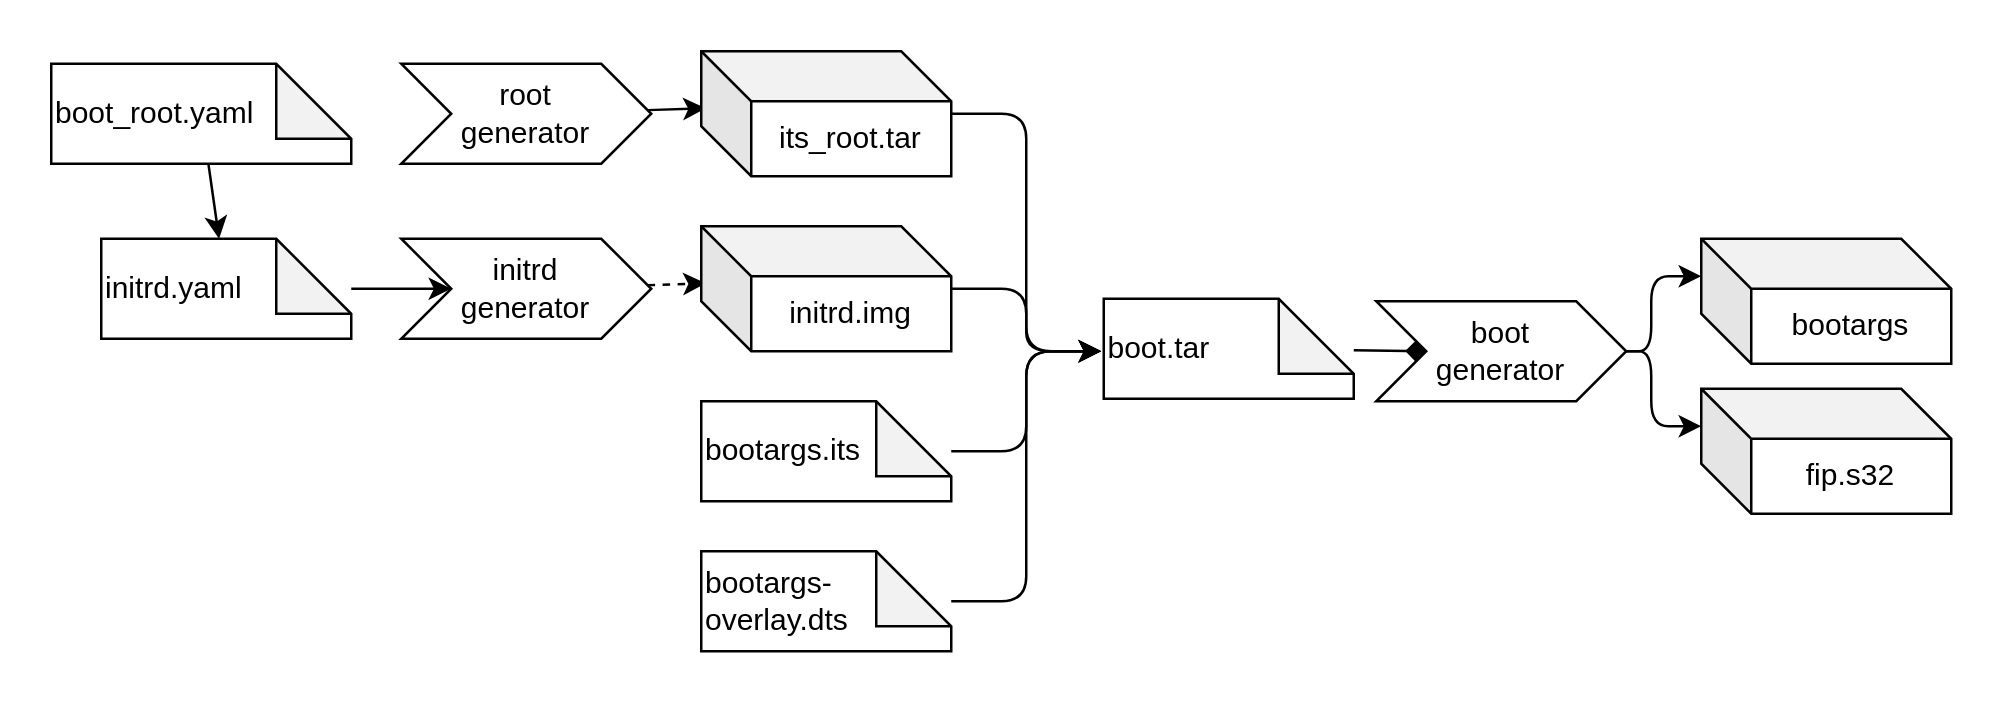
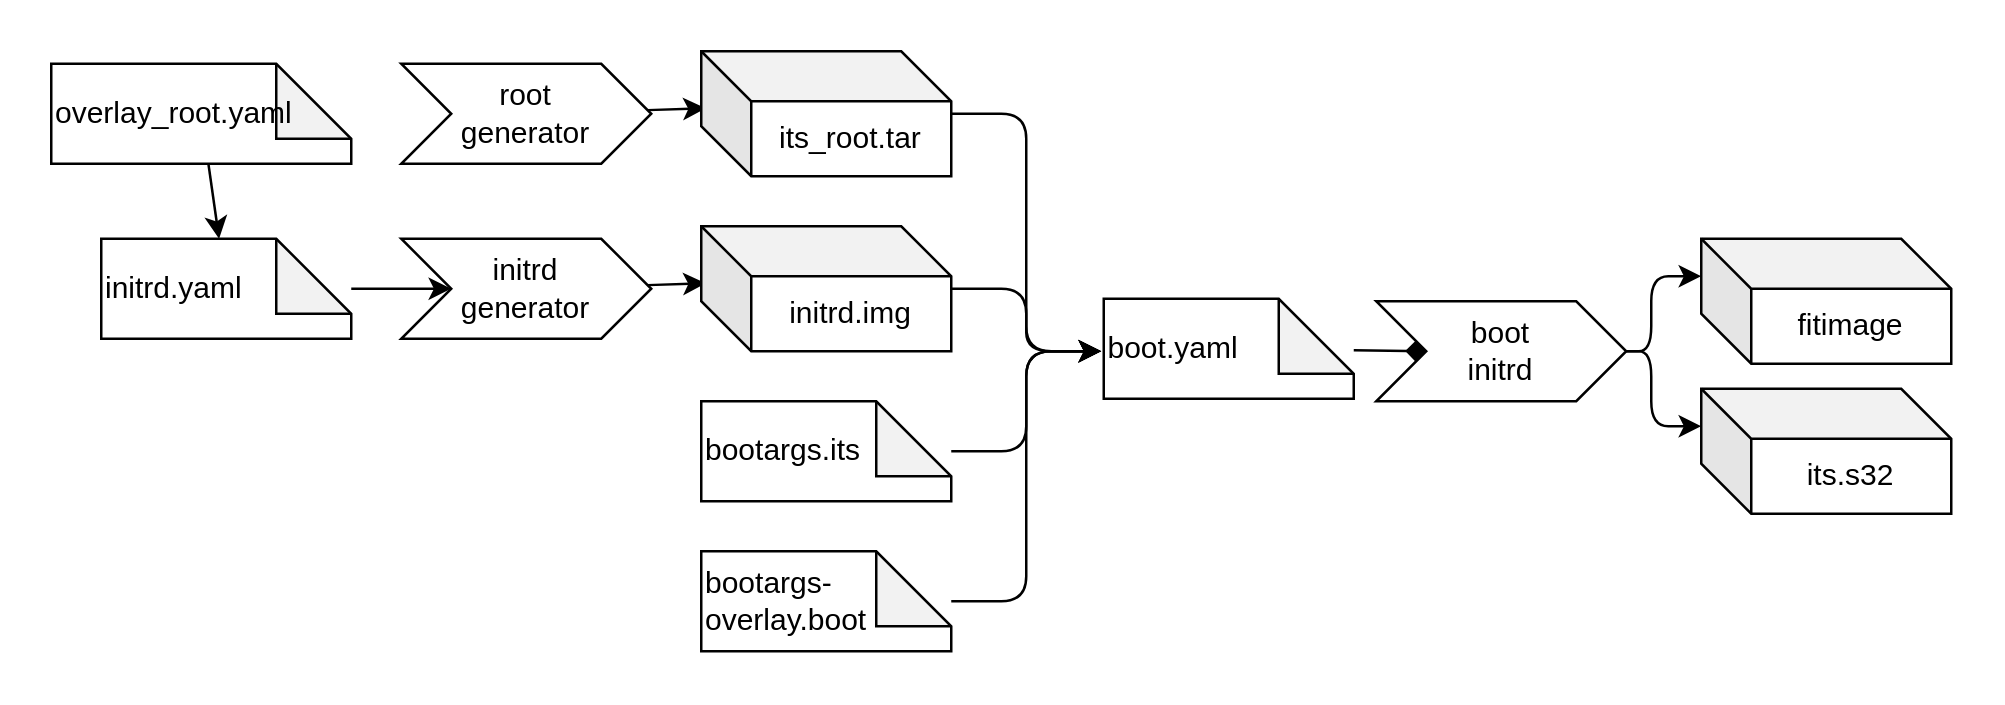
(166, 114) -> (187, 114)
(671, 284) -> (671, 284)
(1851, 326) -> (1851, 326)
(1172, 349) -> (1177, 349)
(1501, 351) -> (1501, 351)
(1851, 476) -> (1851, 476)
(829, 601) -> (829, 601)
